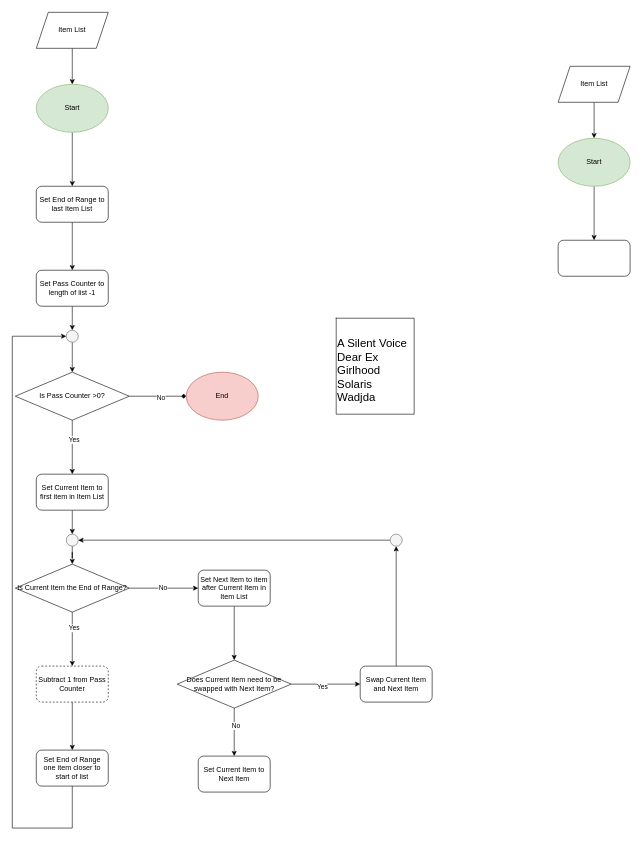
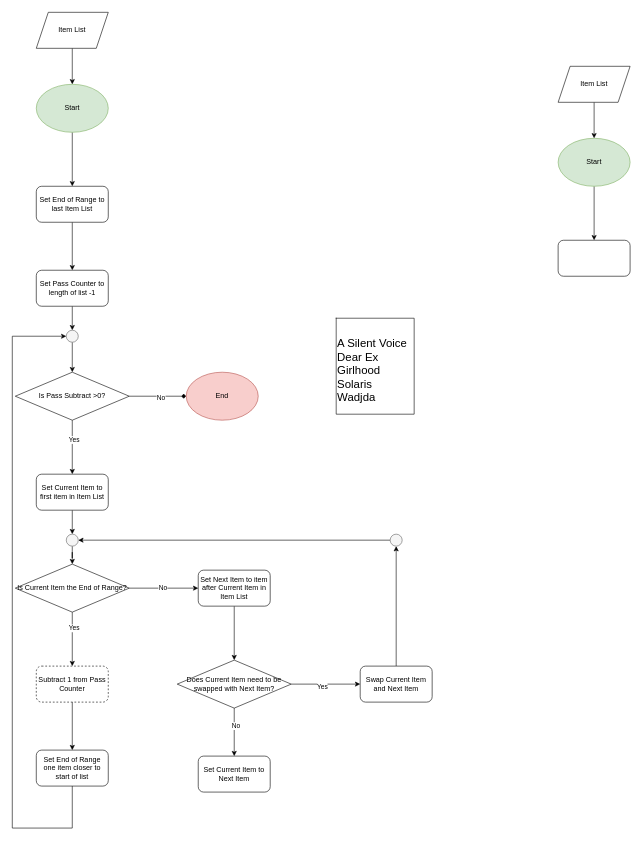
(72, 396) -> (72, 396)
